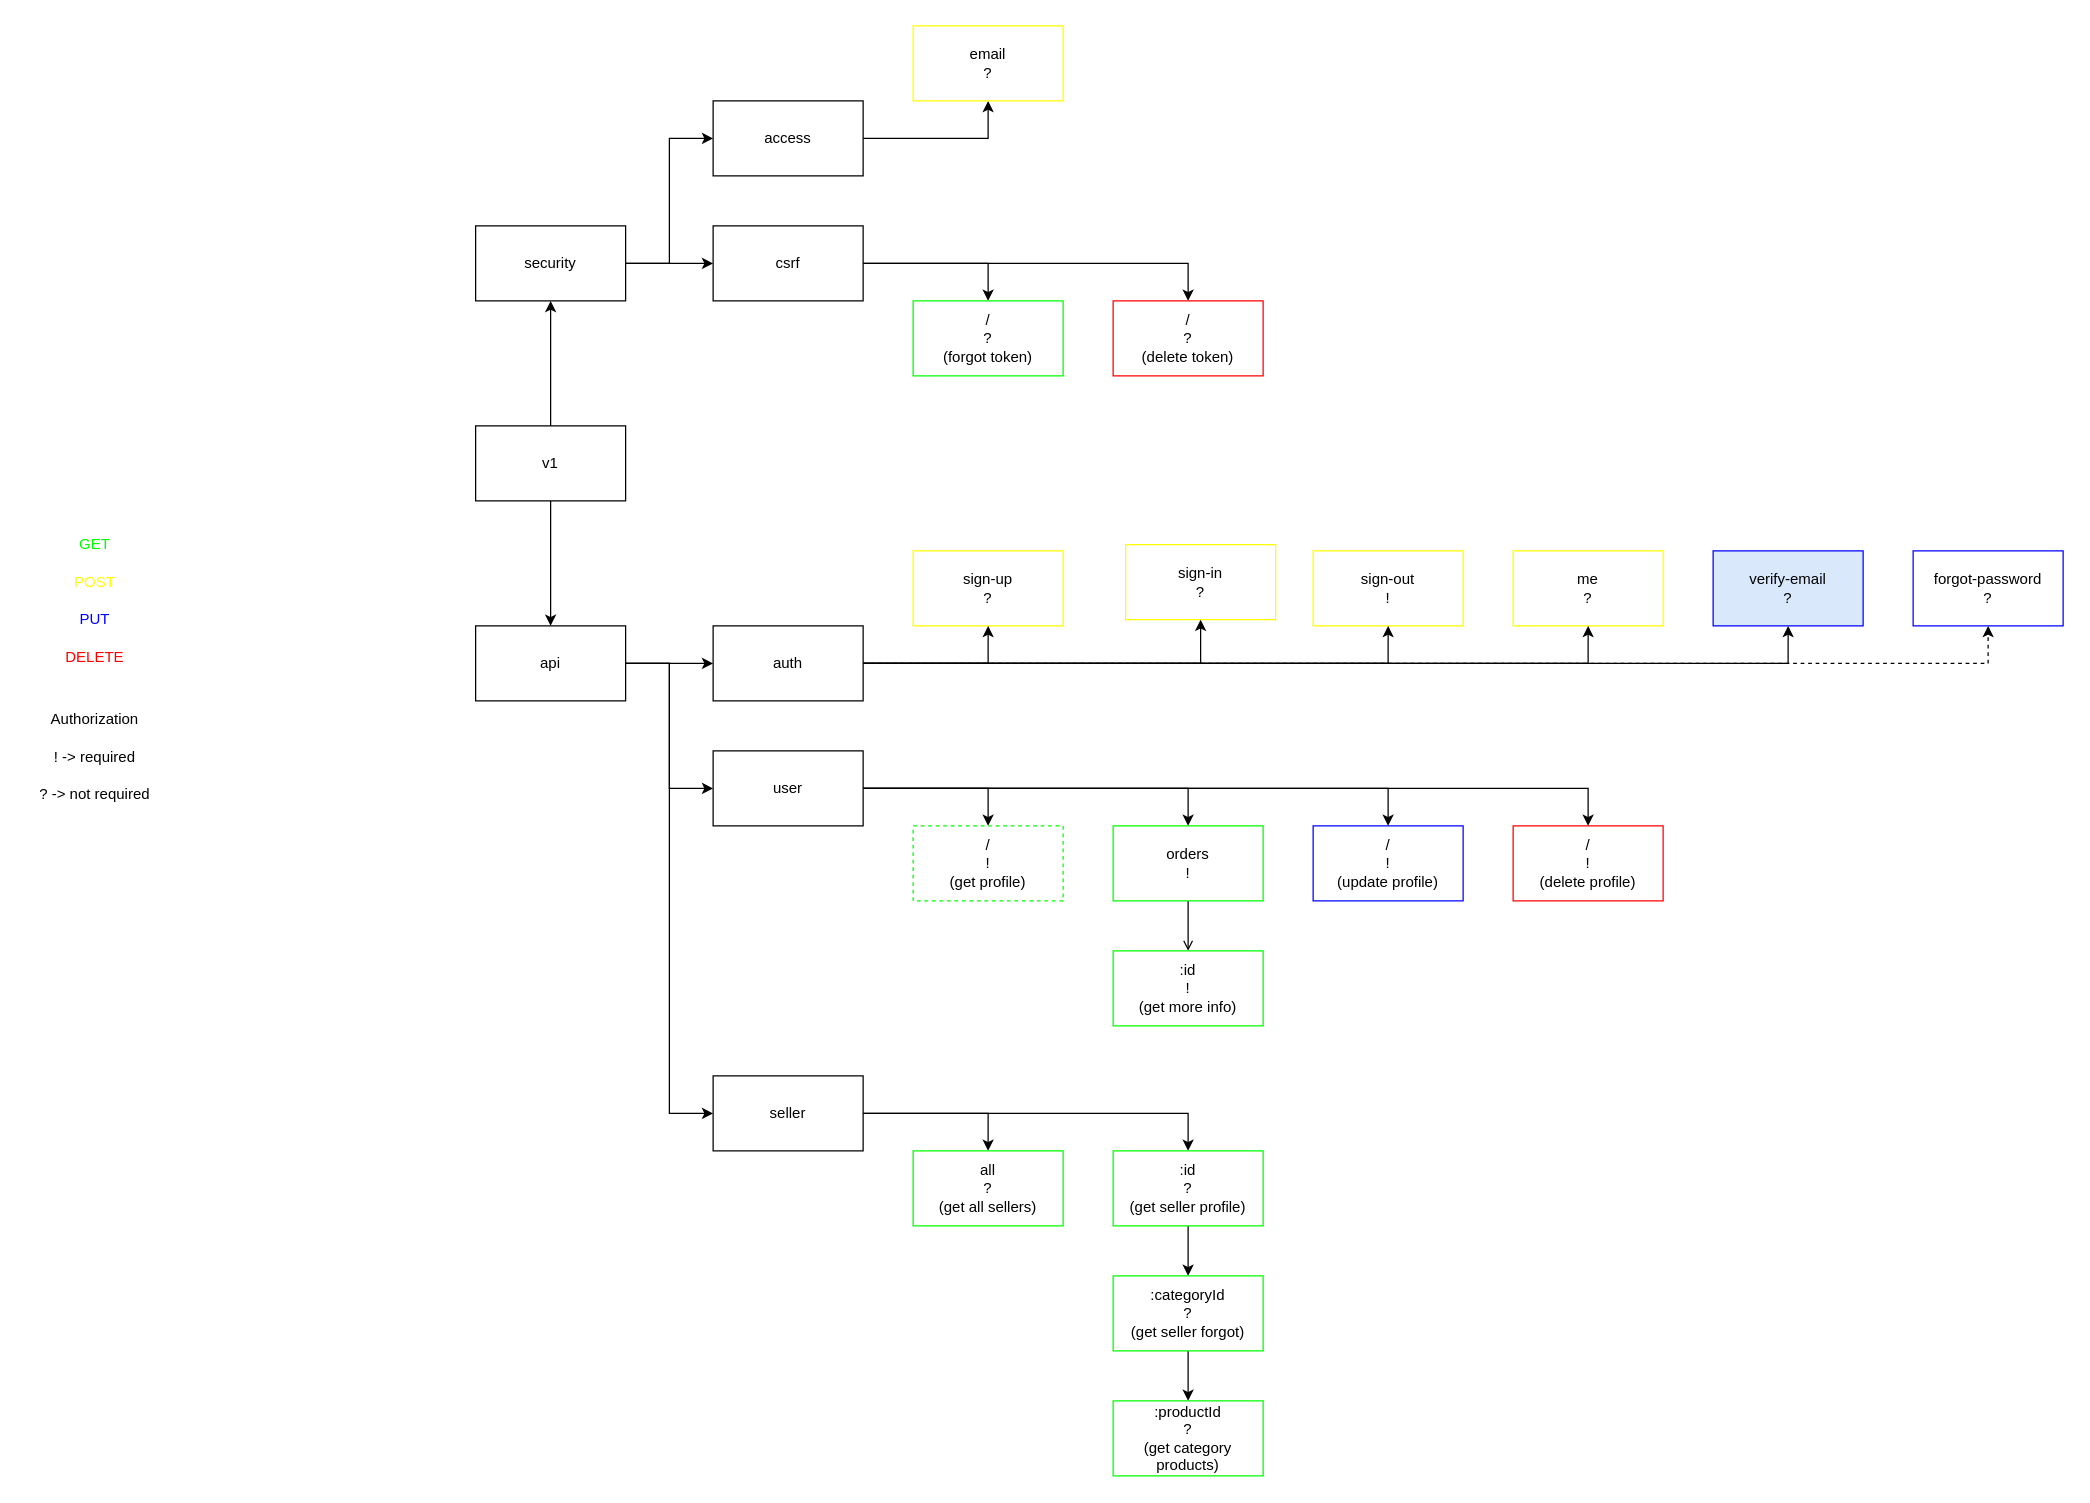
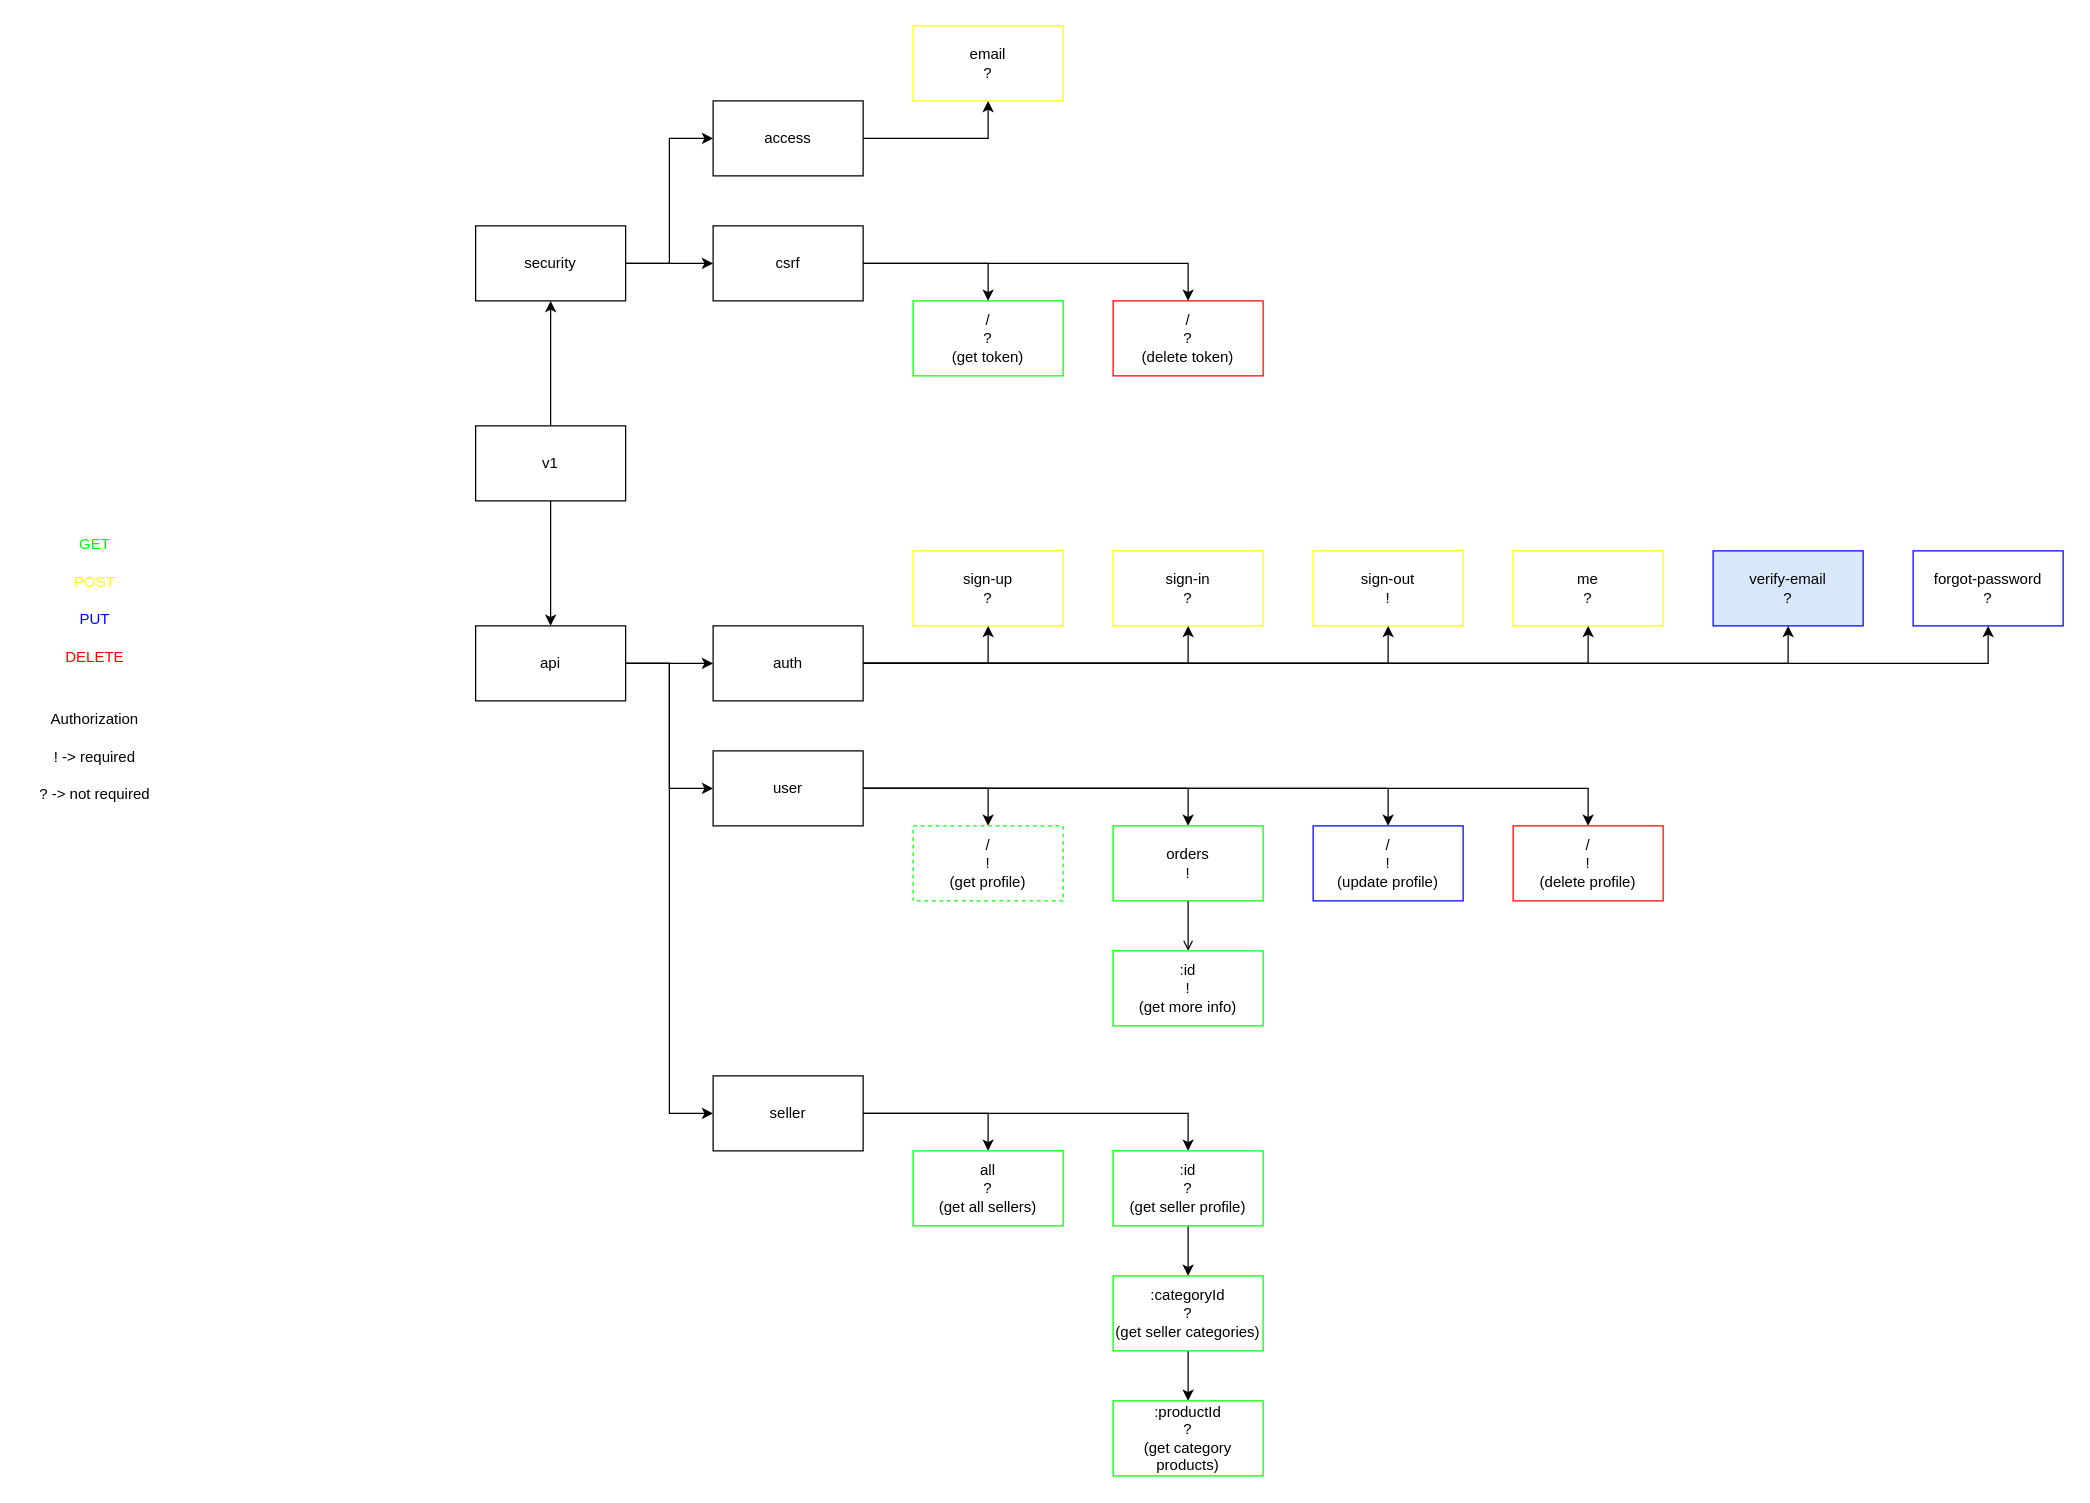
(988, 338) -> (988, 338)
(1201, 582) -> (1188, 588)
(1903, 663) -> (1903, 663)
(1188, 1313) -> (1188, 1313)
